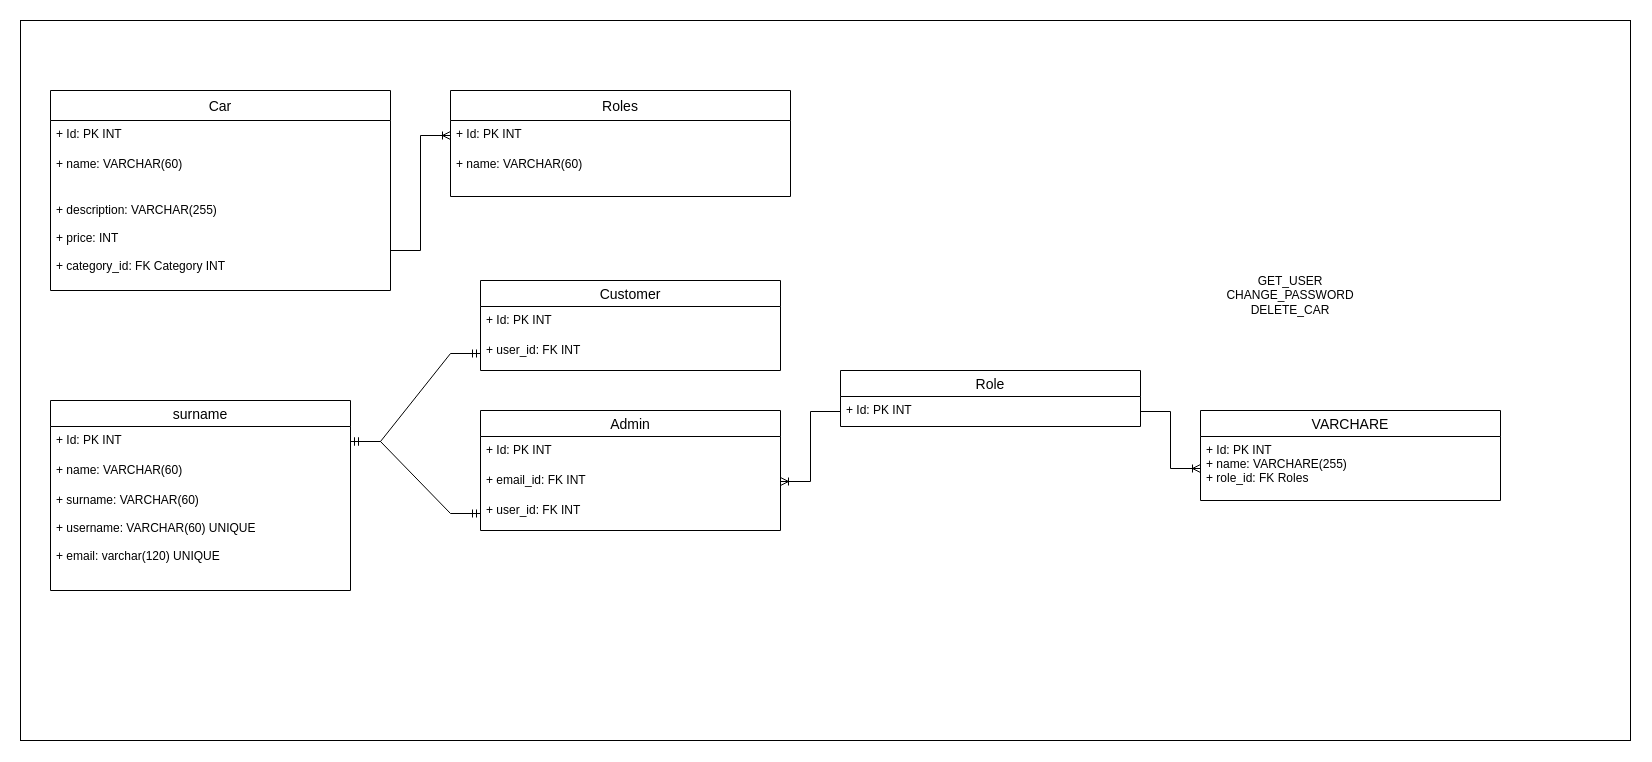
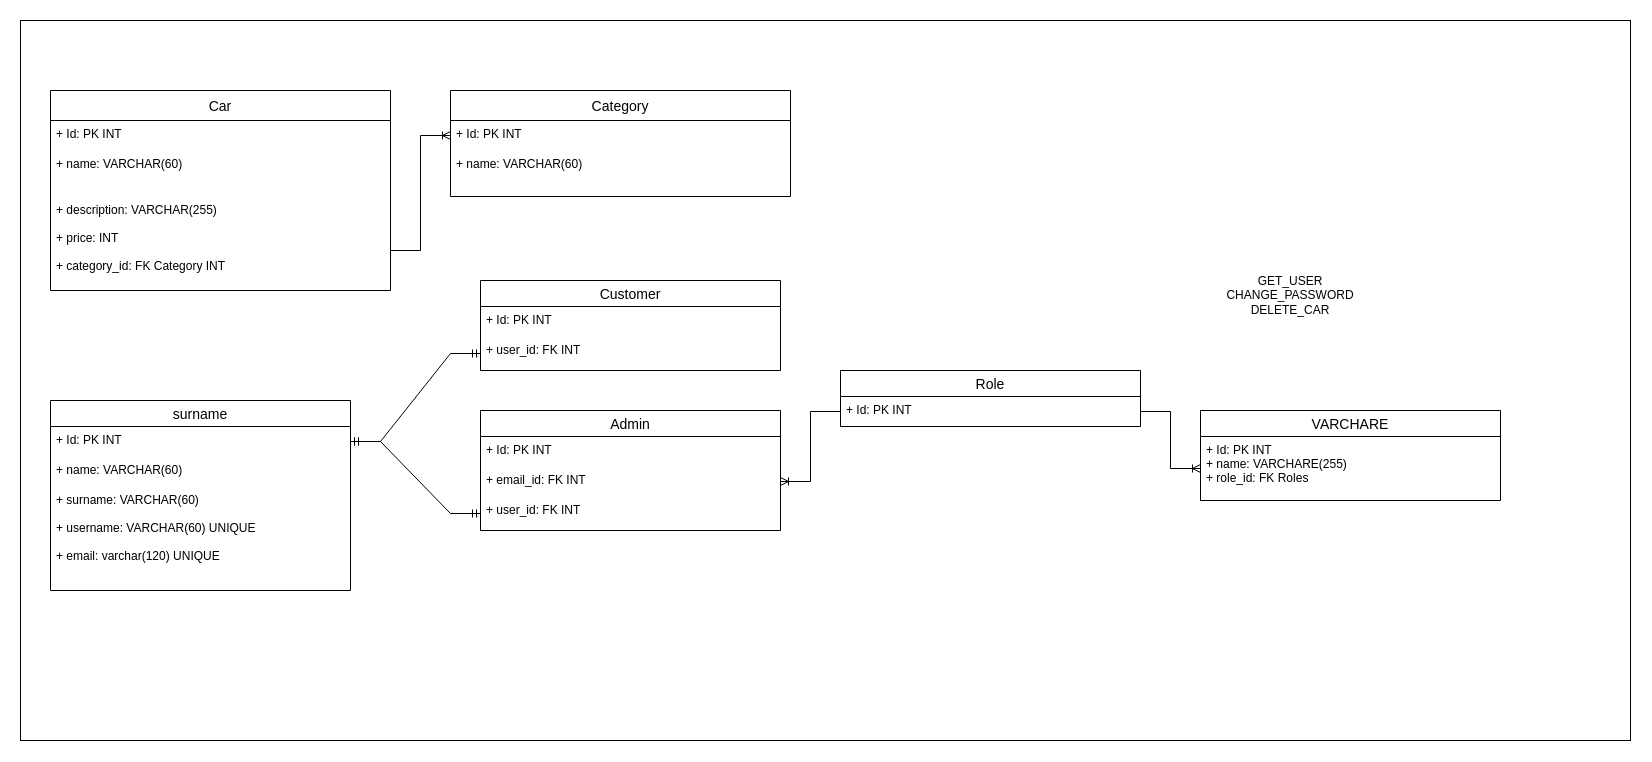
(620, 106) -> (620, 106)
